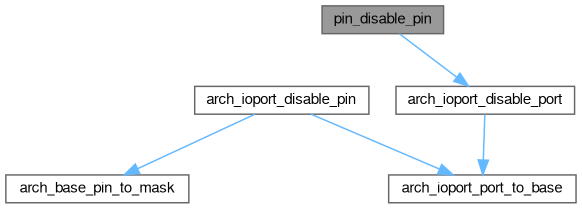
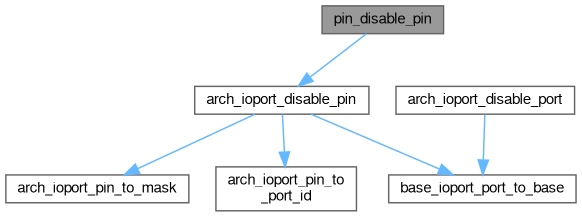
(428, 55) -> (338, 55)
(97, 189) -> (97, 189)
none -> (286, 189)
(482, 189) -> (482, 189)
